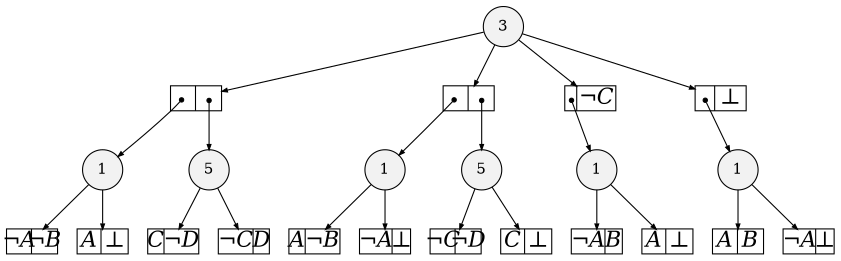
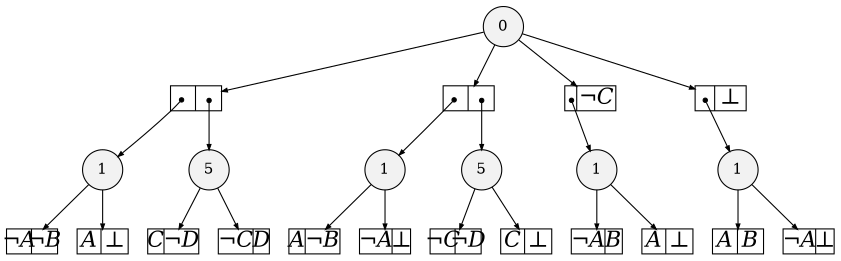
(503, 27) -> (503, 27)
